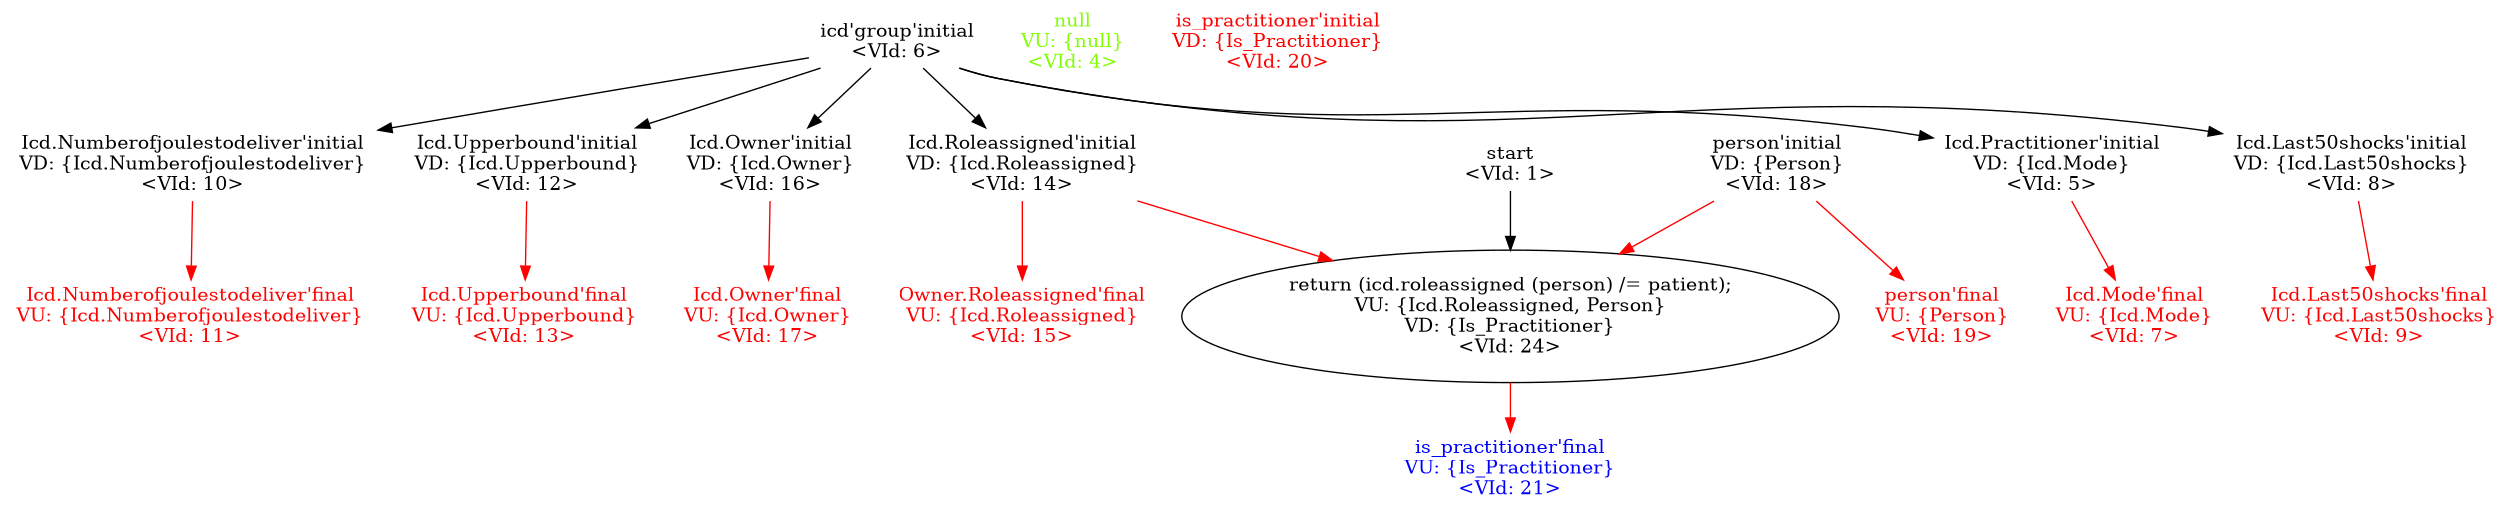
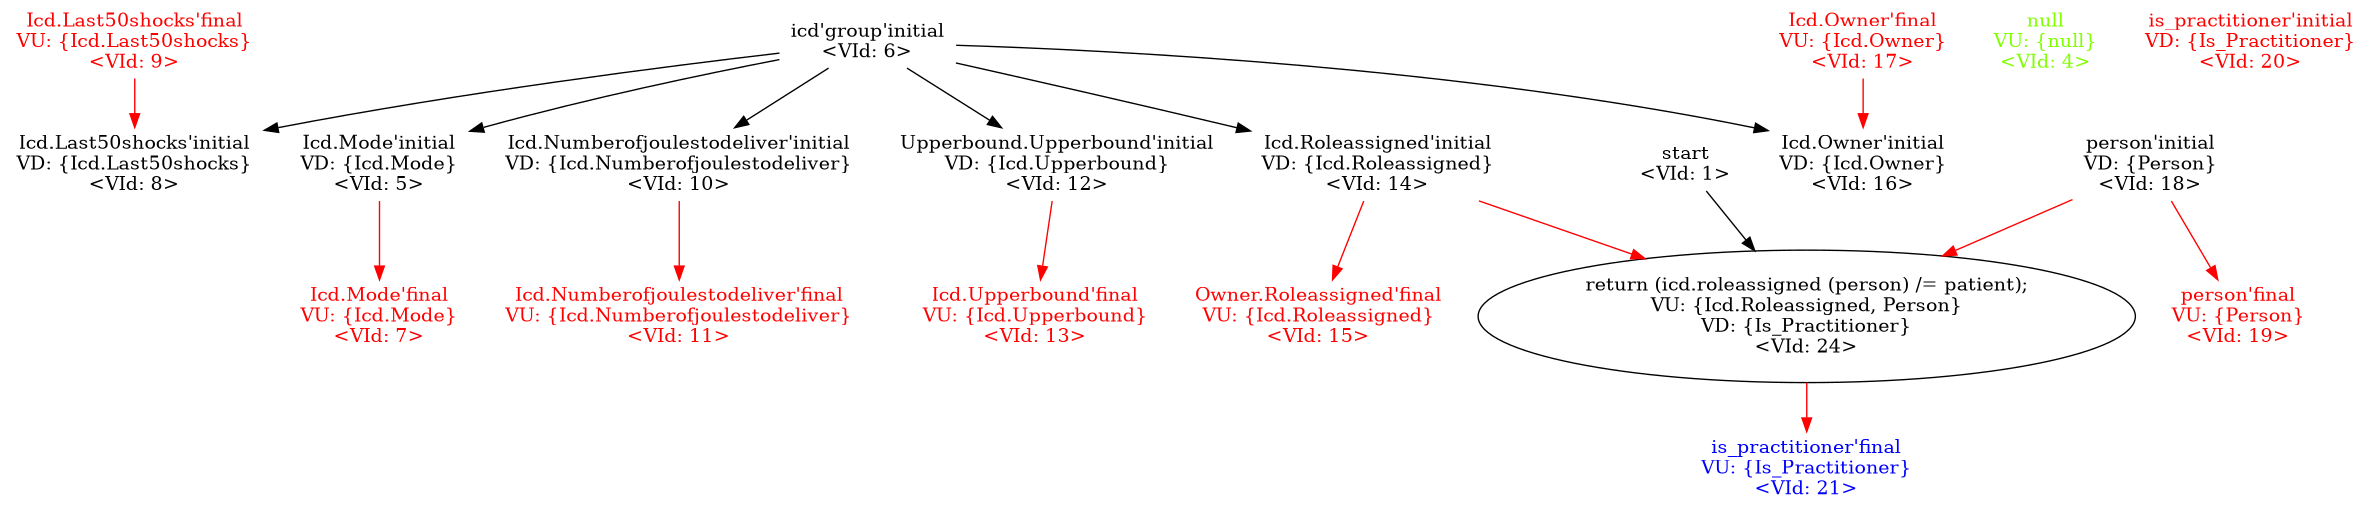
(527, 164) -> (1057, 164)
(2052, 164) -> (380, 164)
(769, 233) -> (1863, 96)
(2364, 233) -> (135, 96)
